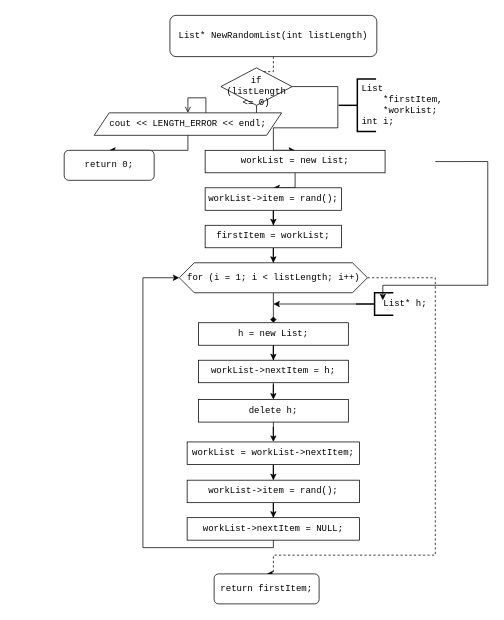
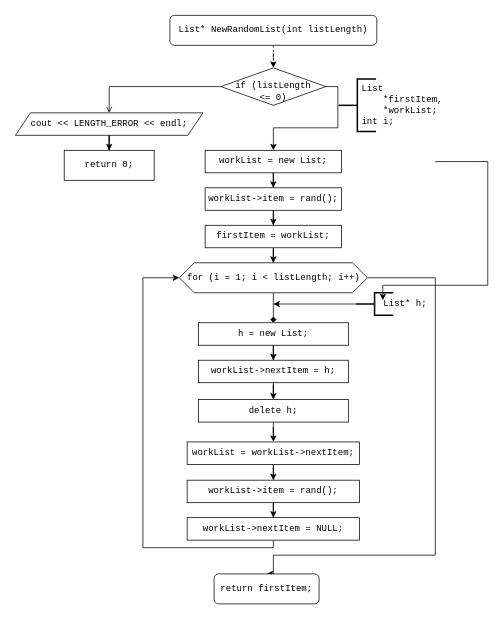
(273, 36) -> (273, 30)
(257, 87) -> (273, 87)
(188, 124) -> (109, 124)
(295, 162) -> (273, 162)
(109, 165) -> (109, 165)
(435, 473) -> (435, 473)
